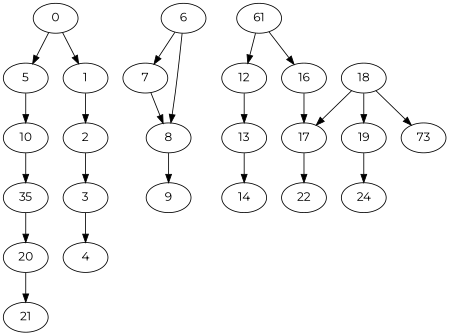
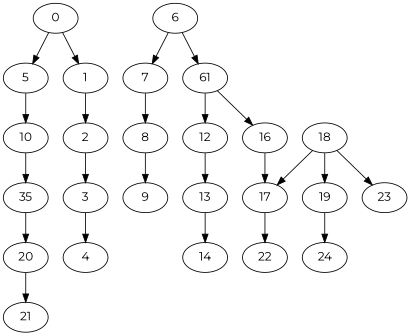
(178, 74) -> (188, 44)
(424, 138) -> (385, 198)
